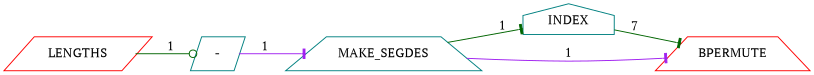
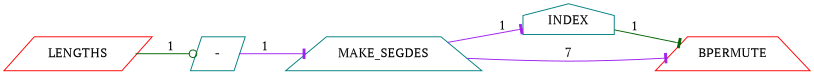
(635, 27) -> (635, 27)
(483, 36) -> (483, 36)
(569, 53) -> (569, 53)
